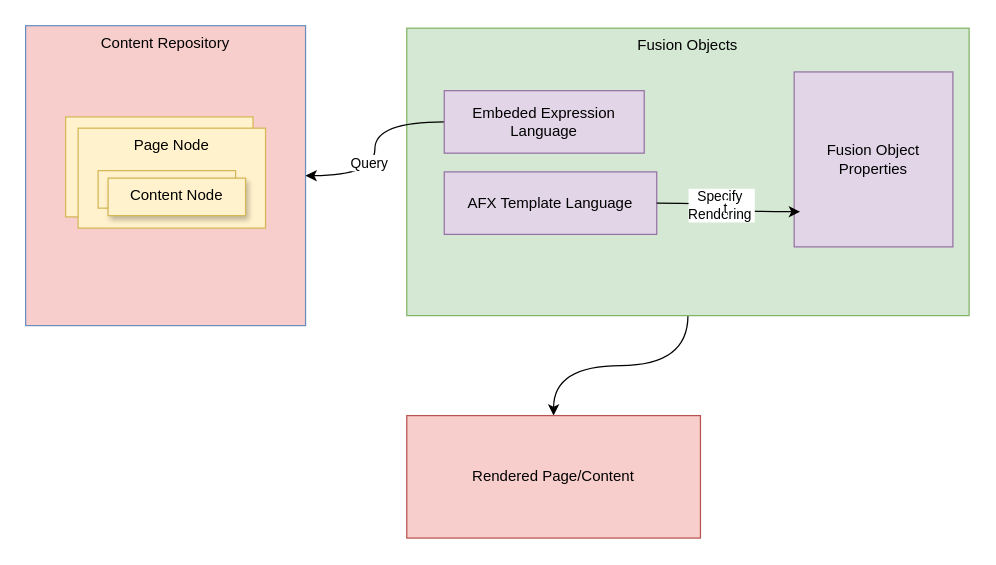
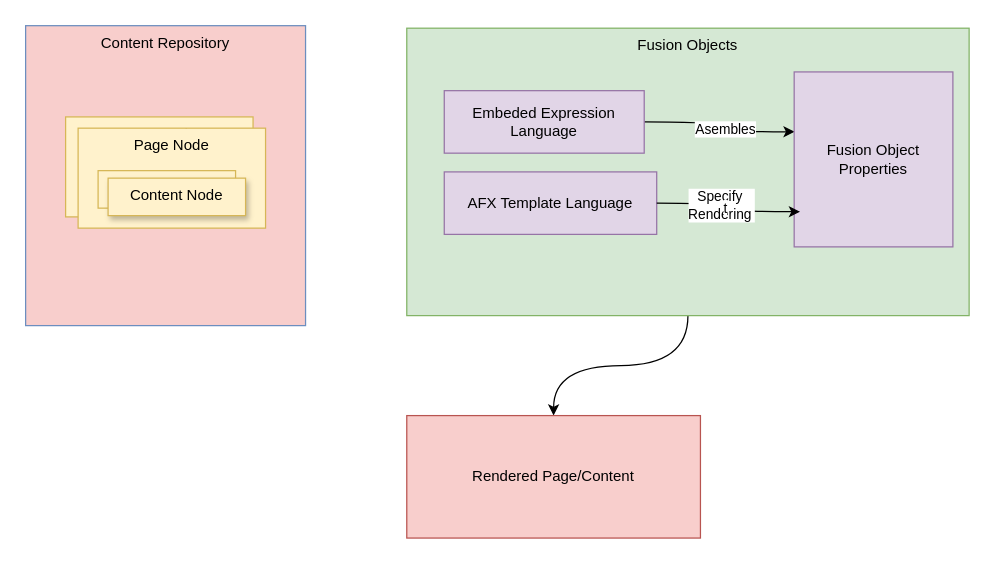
none -> (715, 125)
(376, 145) -> none
